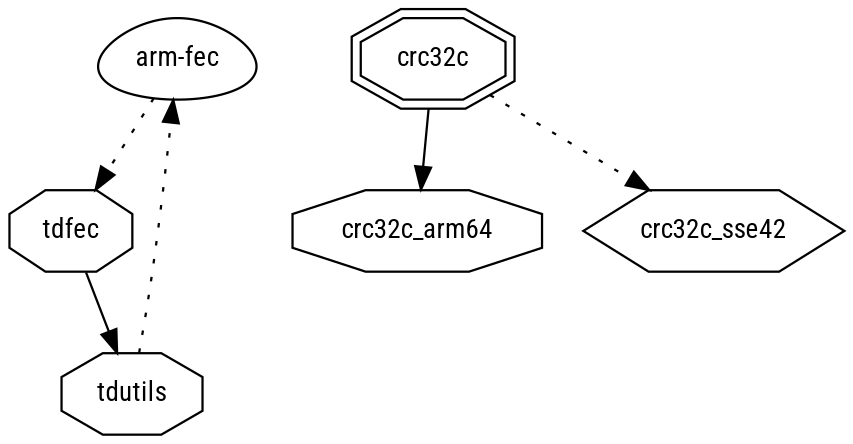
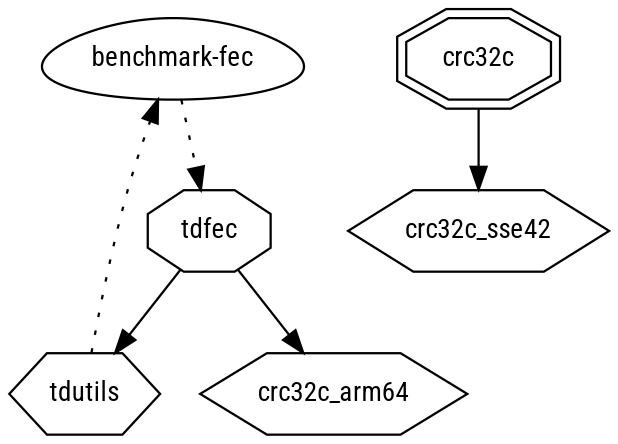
(177, 59) -> (173, 59)
(560, 137) -> (479, 138)
(426, 138) -> (264, 302)
(417, 231) -> (334, 394)
(132, 394) -> (85, 394)
